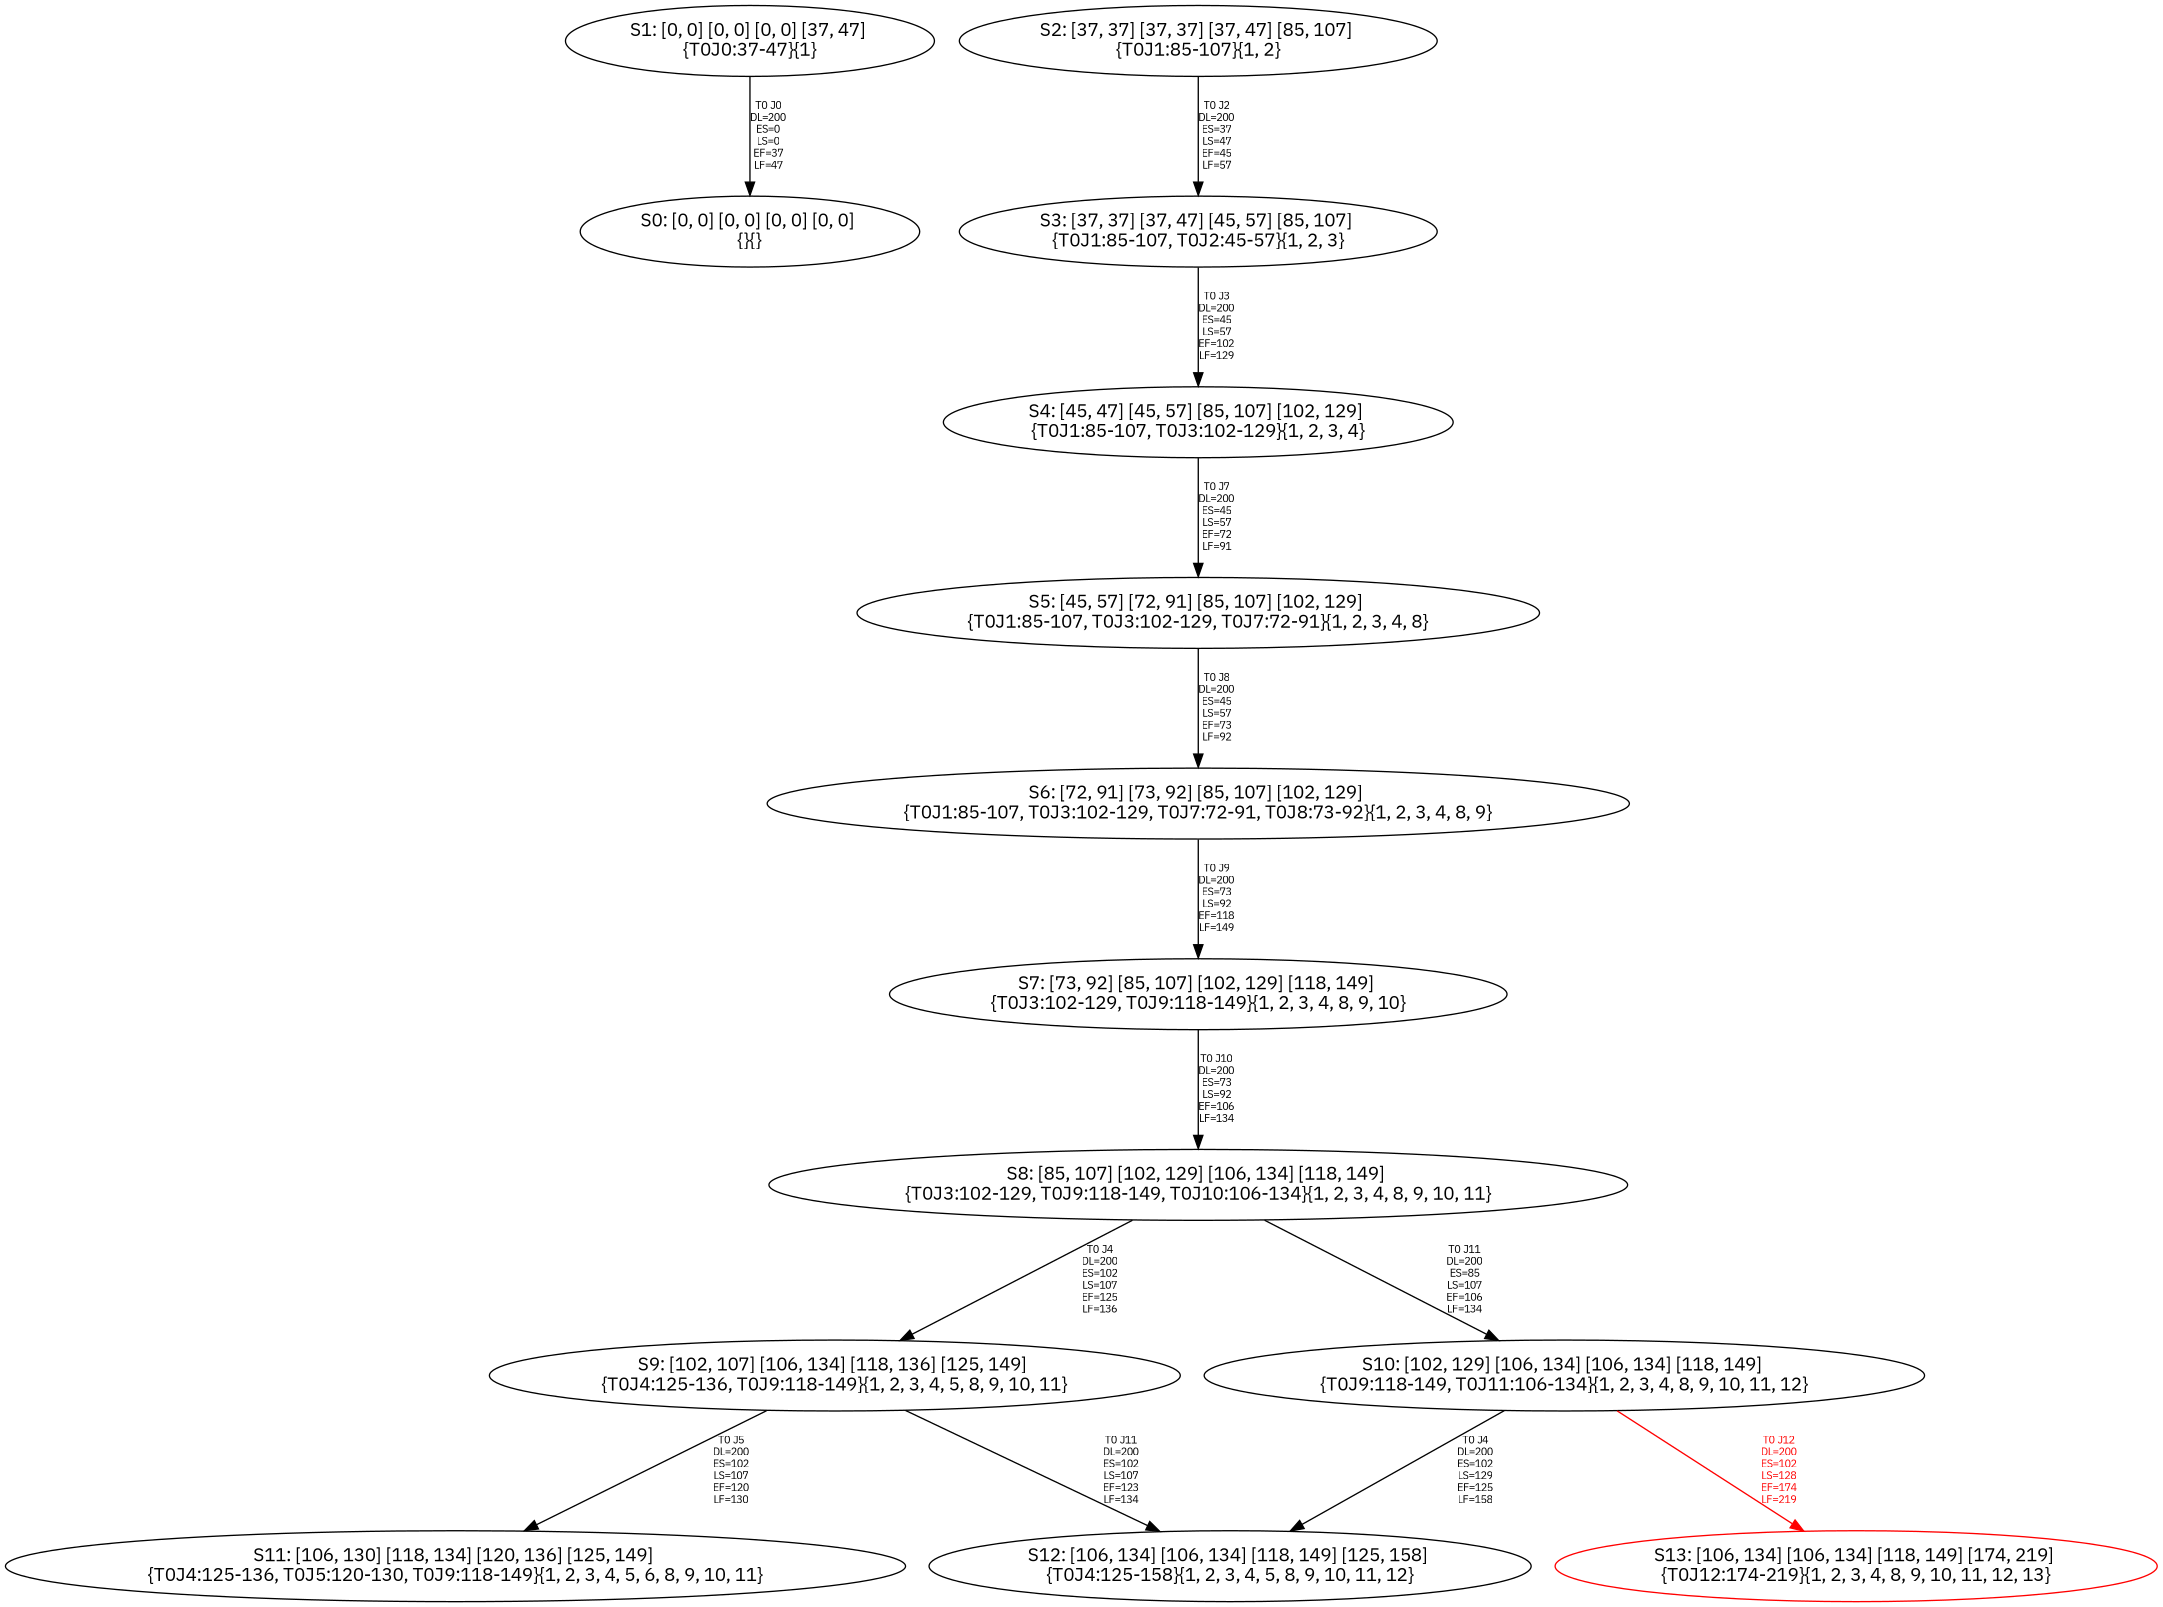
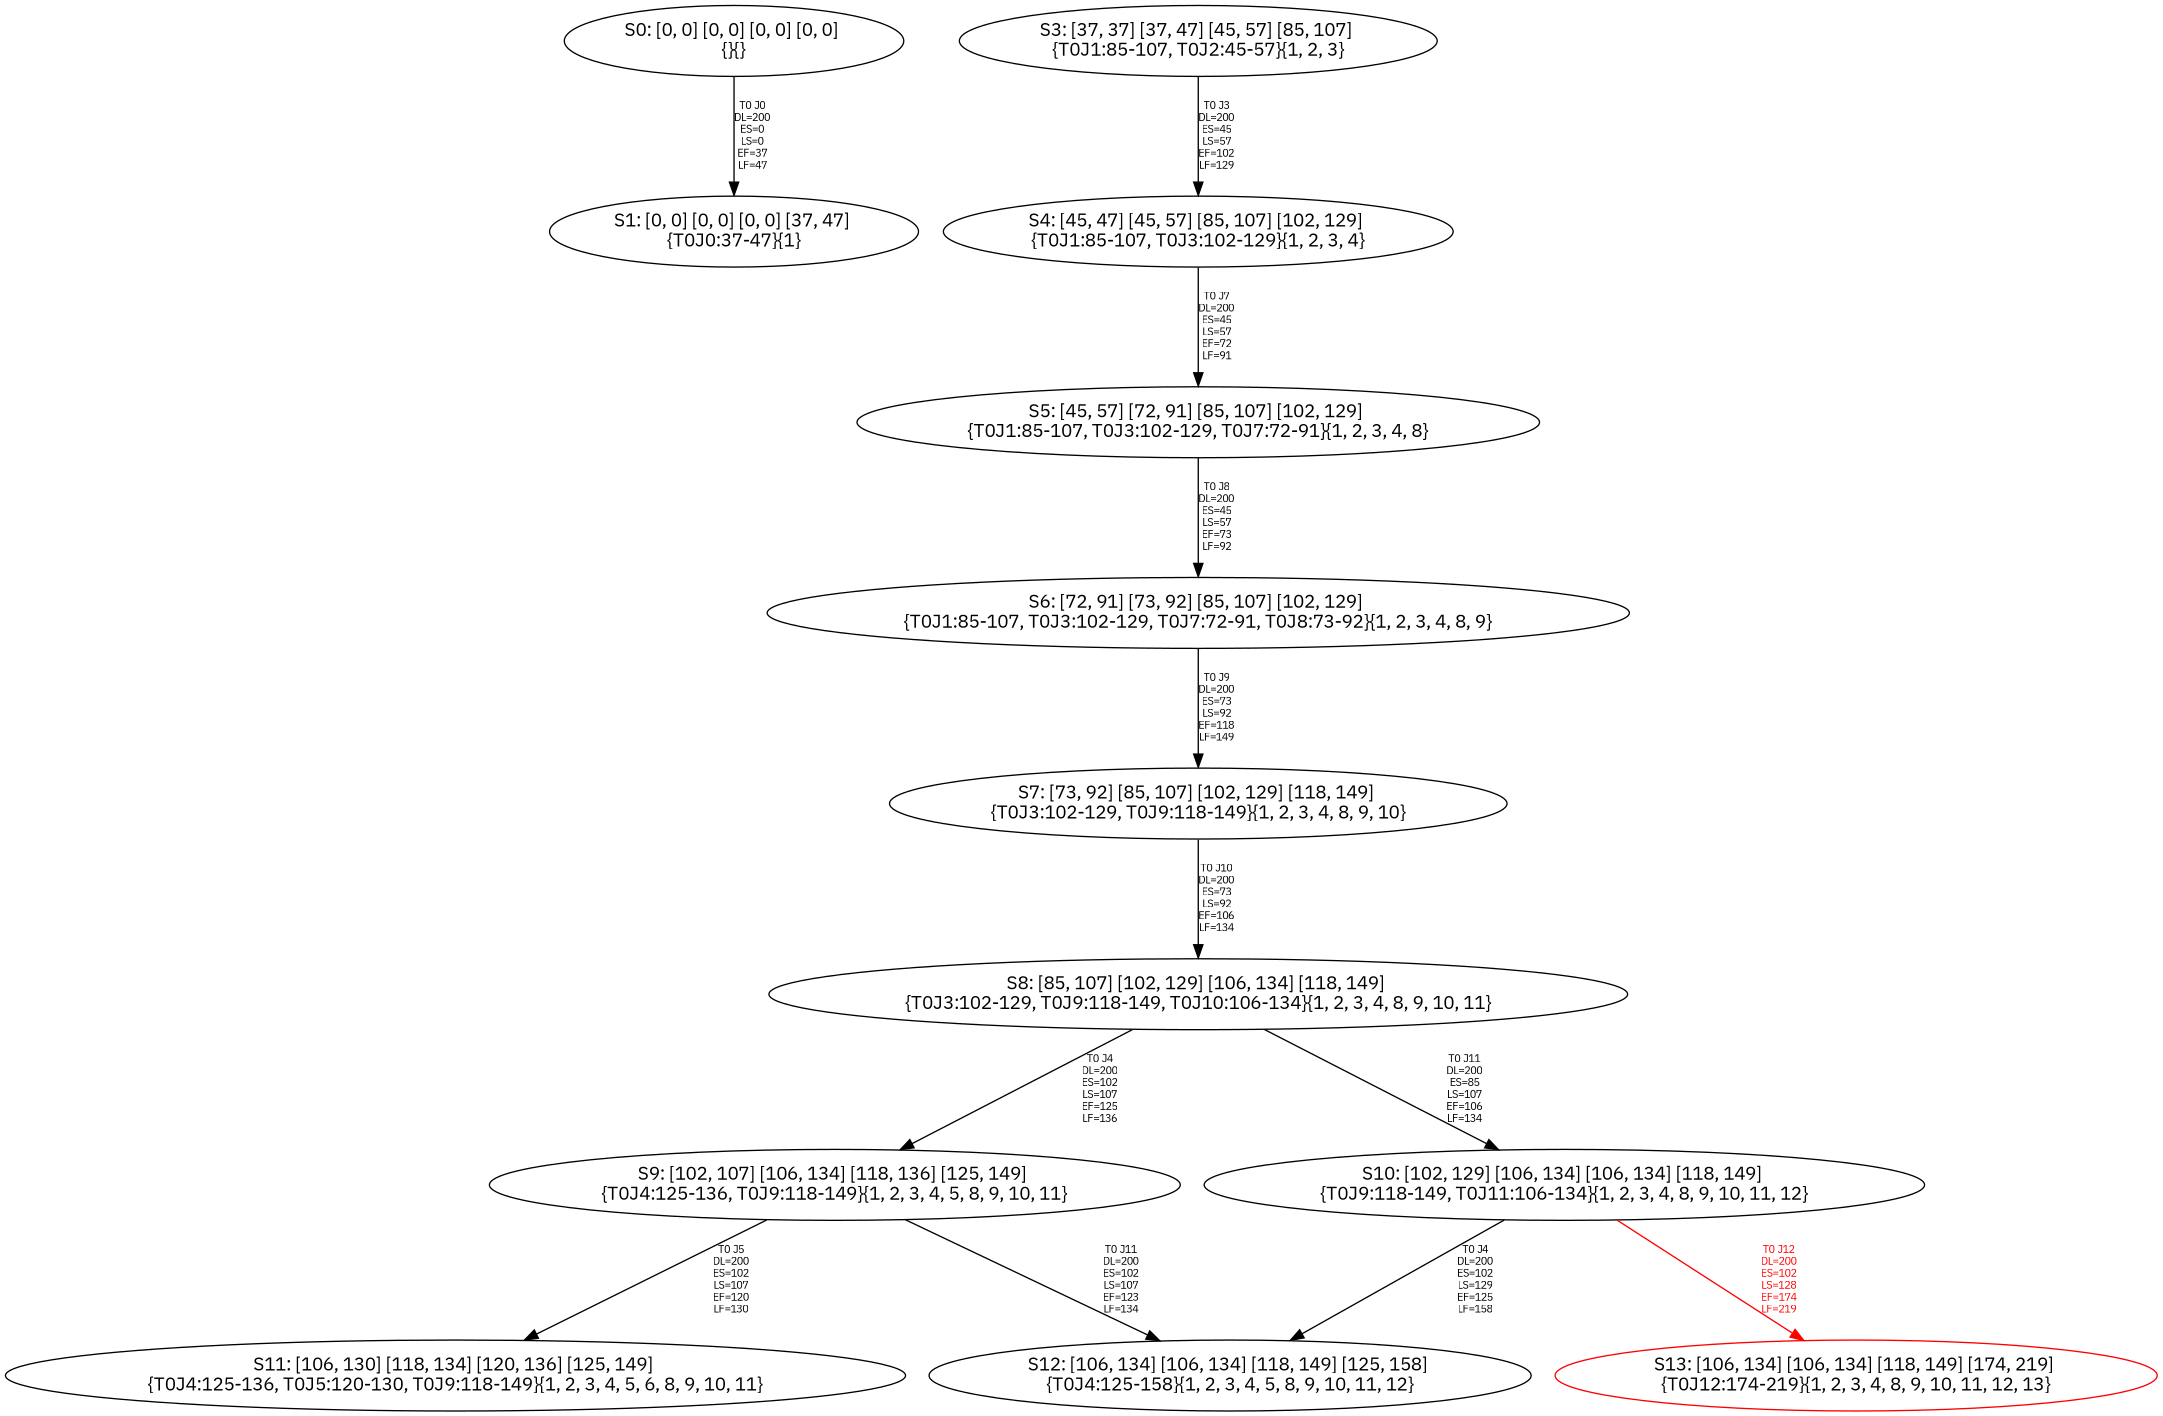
(1198, 41) -> none
(750, 129) -> (734, 129)
